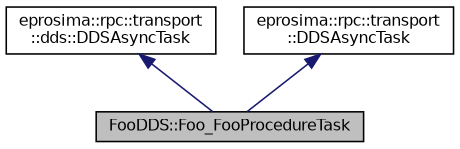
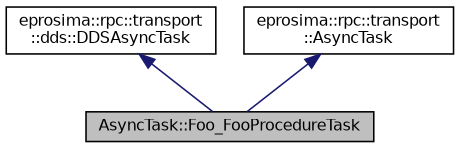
(349, 30) -> (349, 30)
(230, 127) -> (230, 127)
